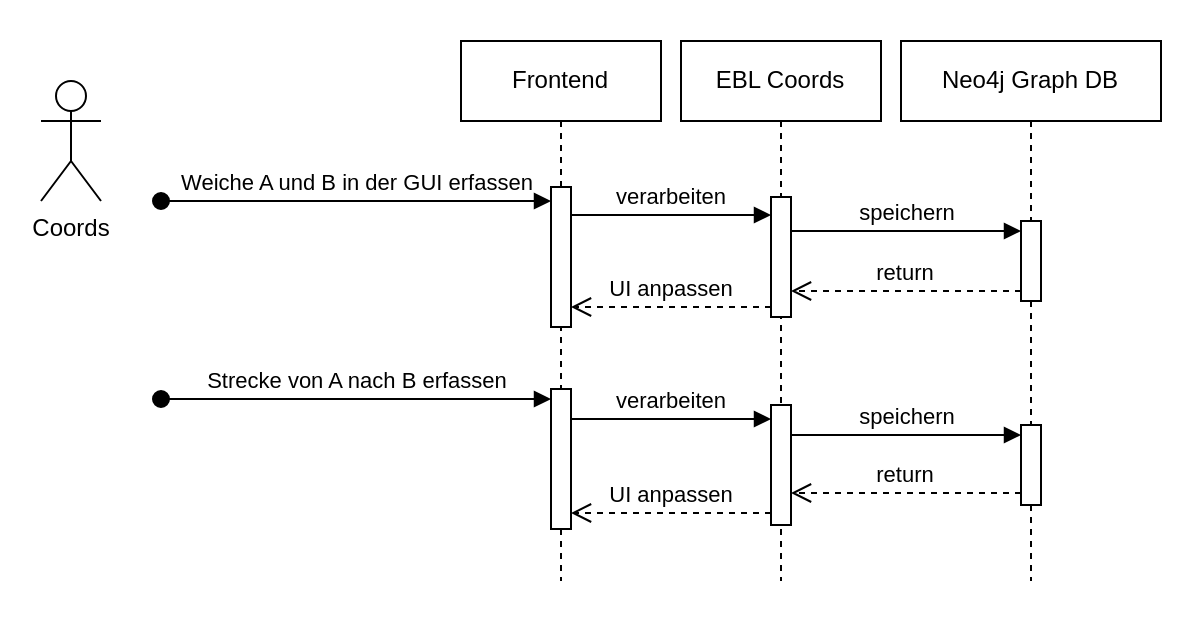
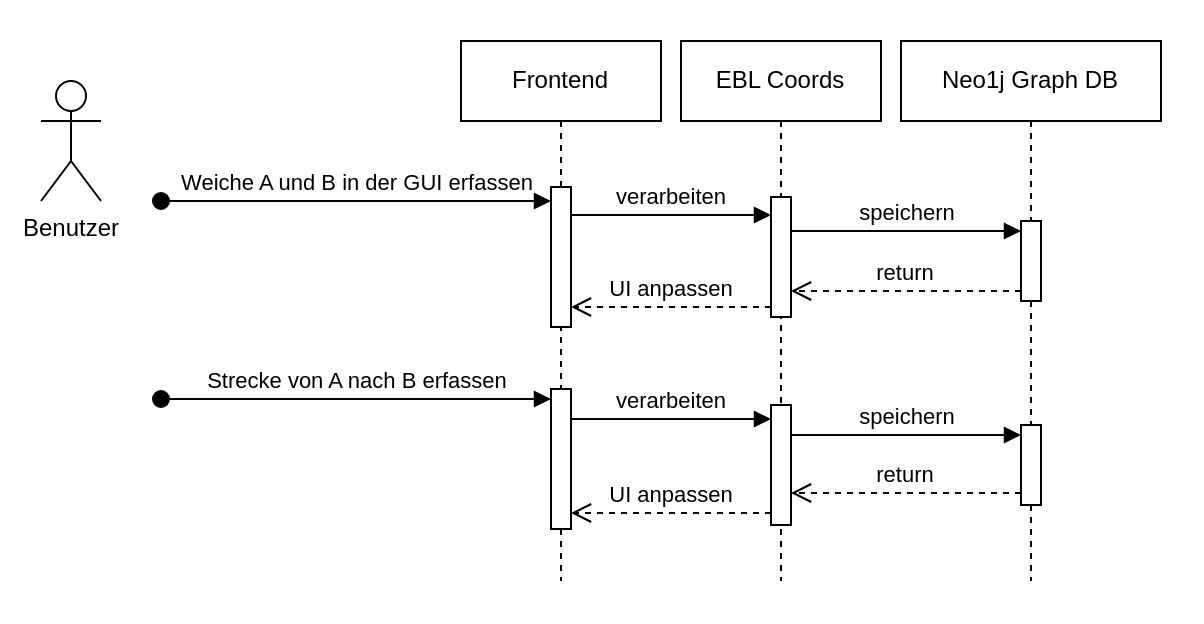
(1031, 81) -> (1031, 81)
(72, 229) -> (72, 229)
